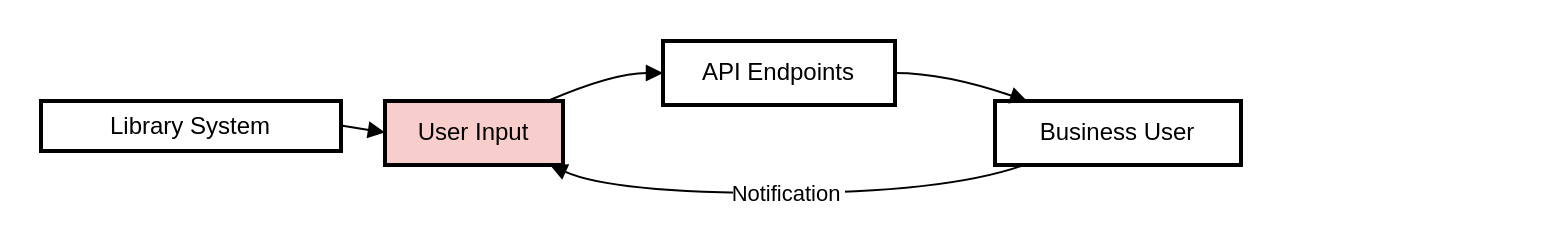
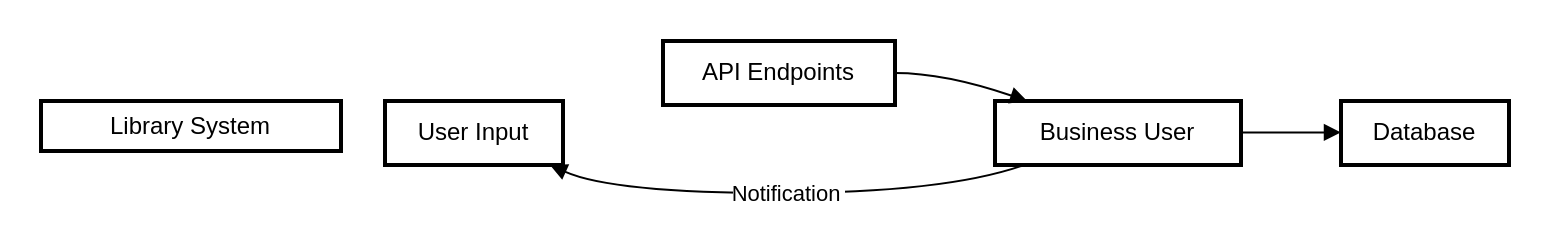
(596, 83) -> none
(355, 128) -> none
none -> (1283, 132)
(474, 133) -> (474, 133)
none -> (1425, 133)
